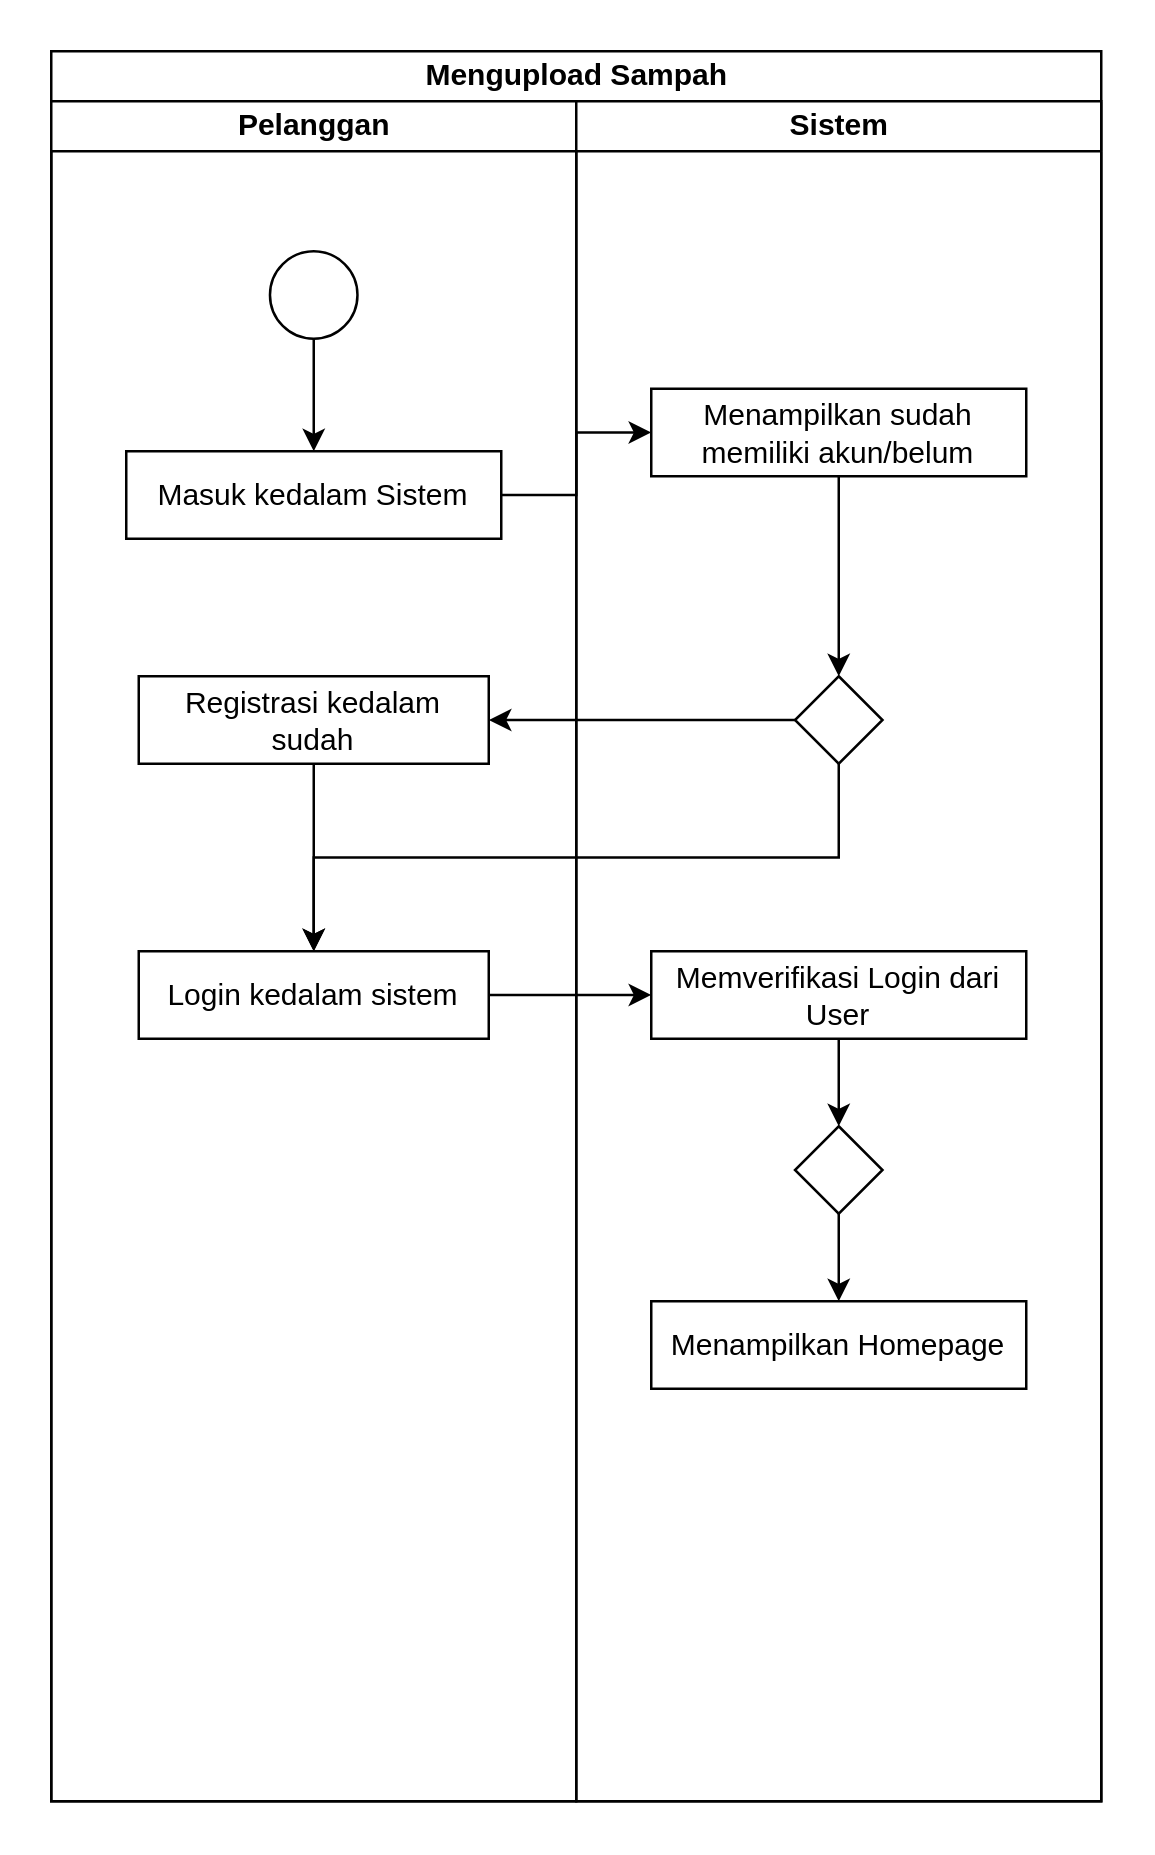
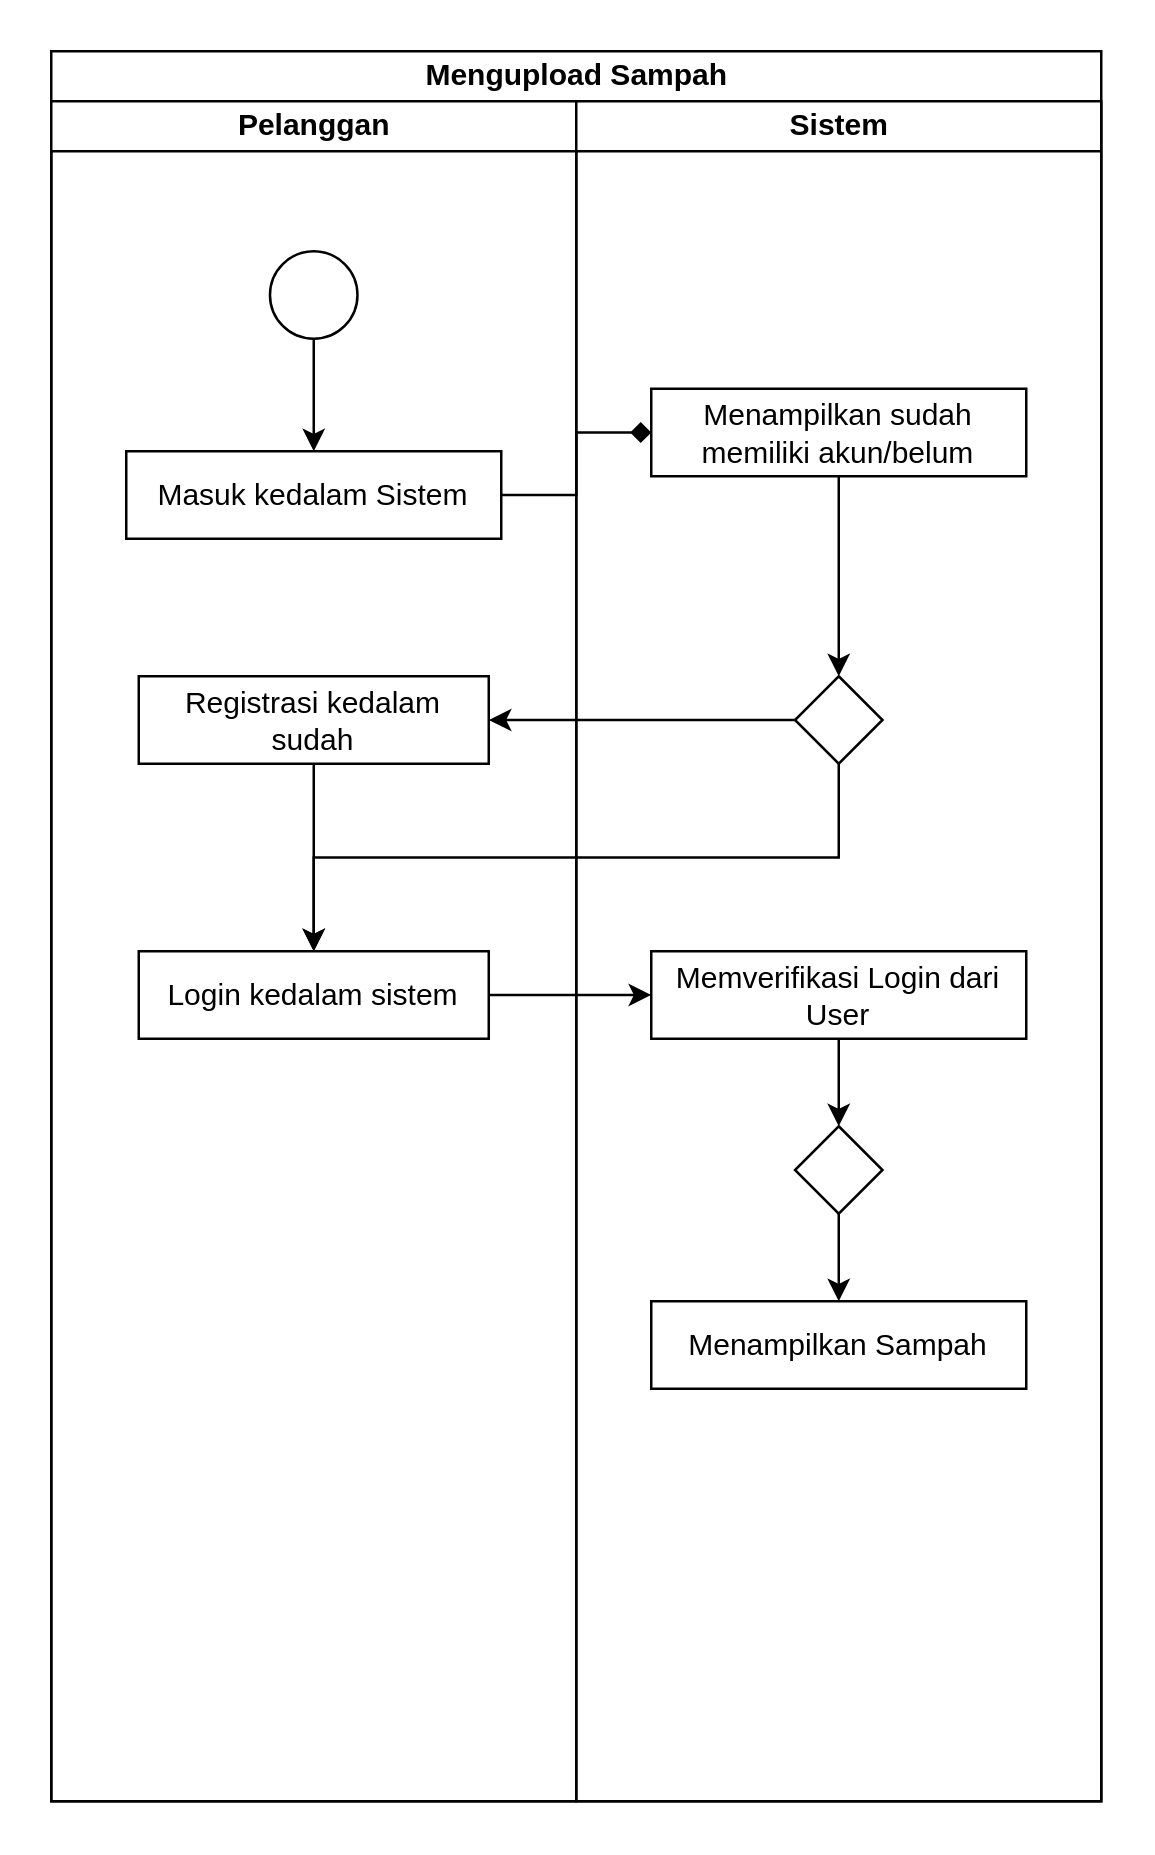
(632, 433) -> (631, 433)
(839, 1346) -> (839, 1346)
